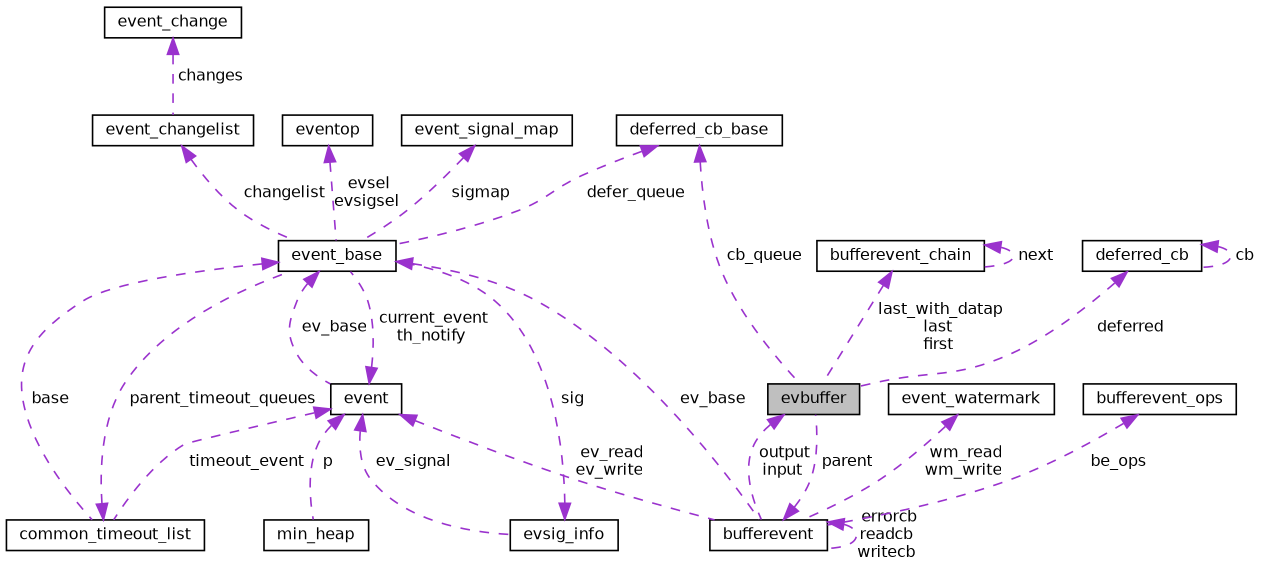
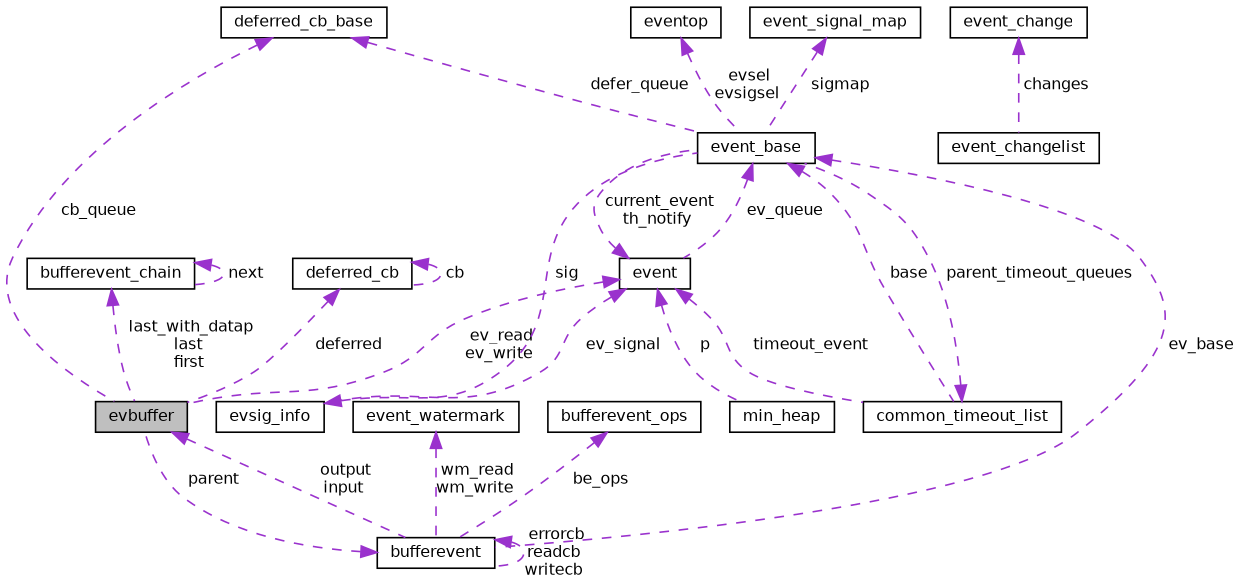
(236, 209) -> none
(332, 328) -> (783, 211)
(548, 470) -> (402, 363)
